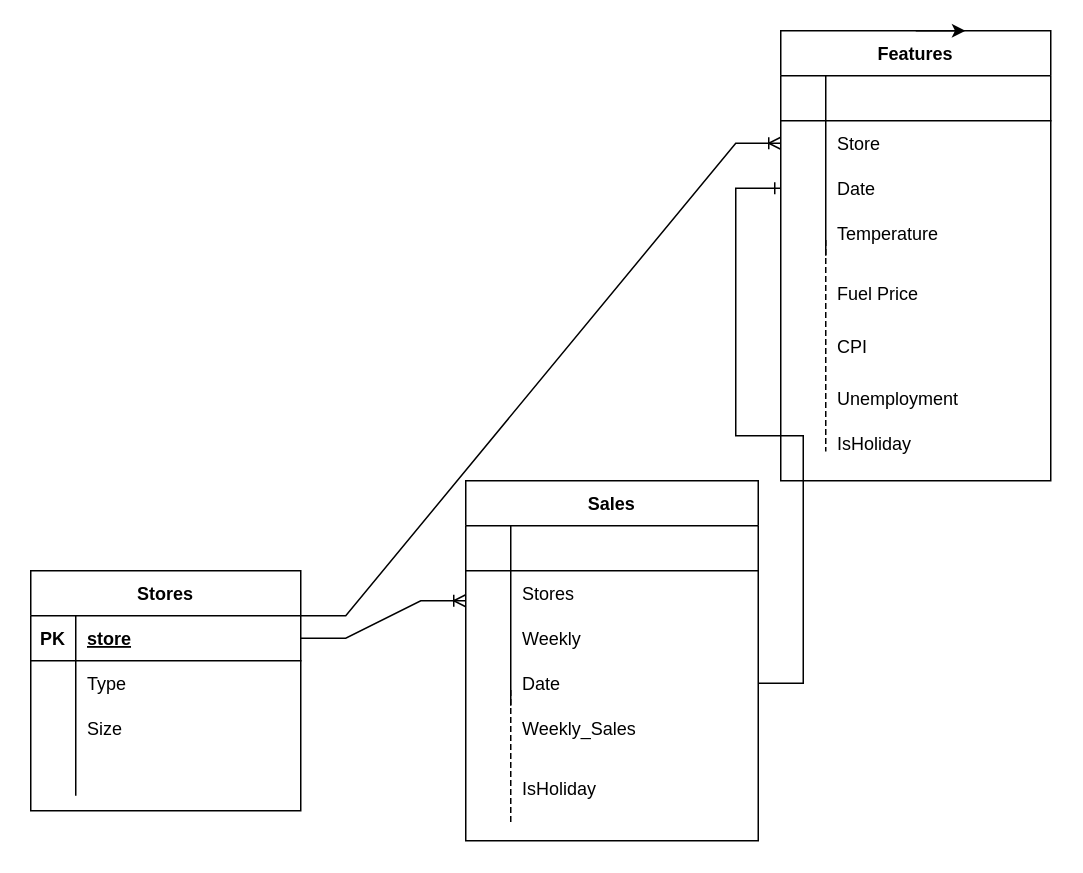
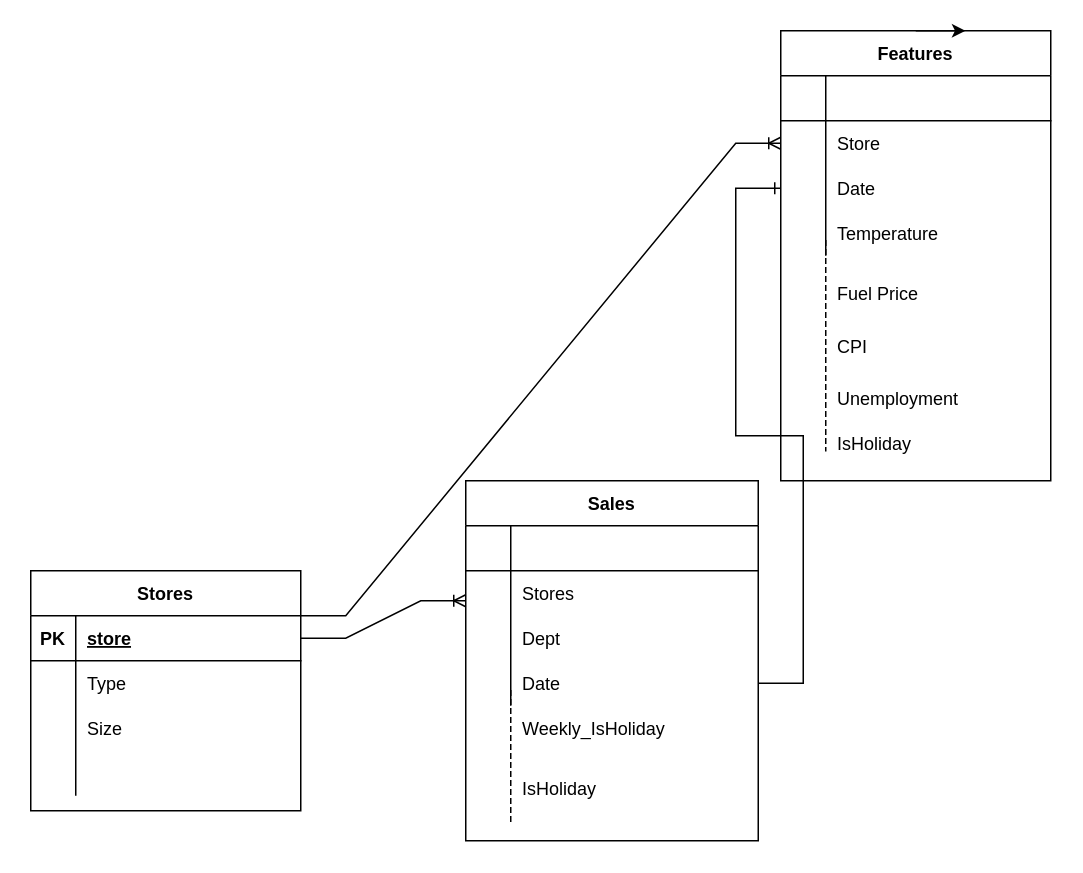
(550, 639) -> (542, 639)
(578, 729) -> (596, 729)
